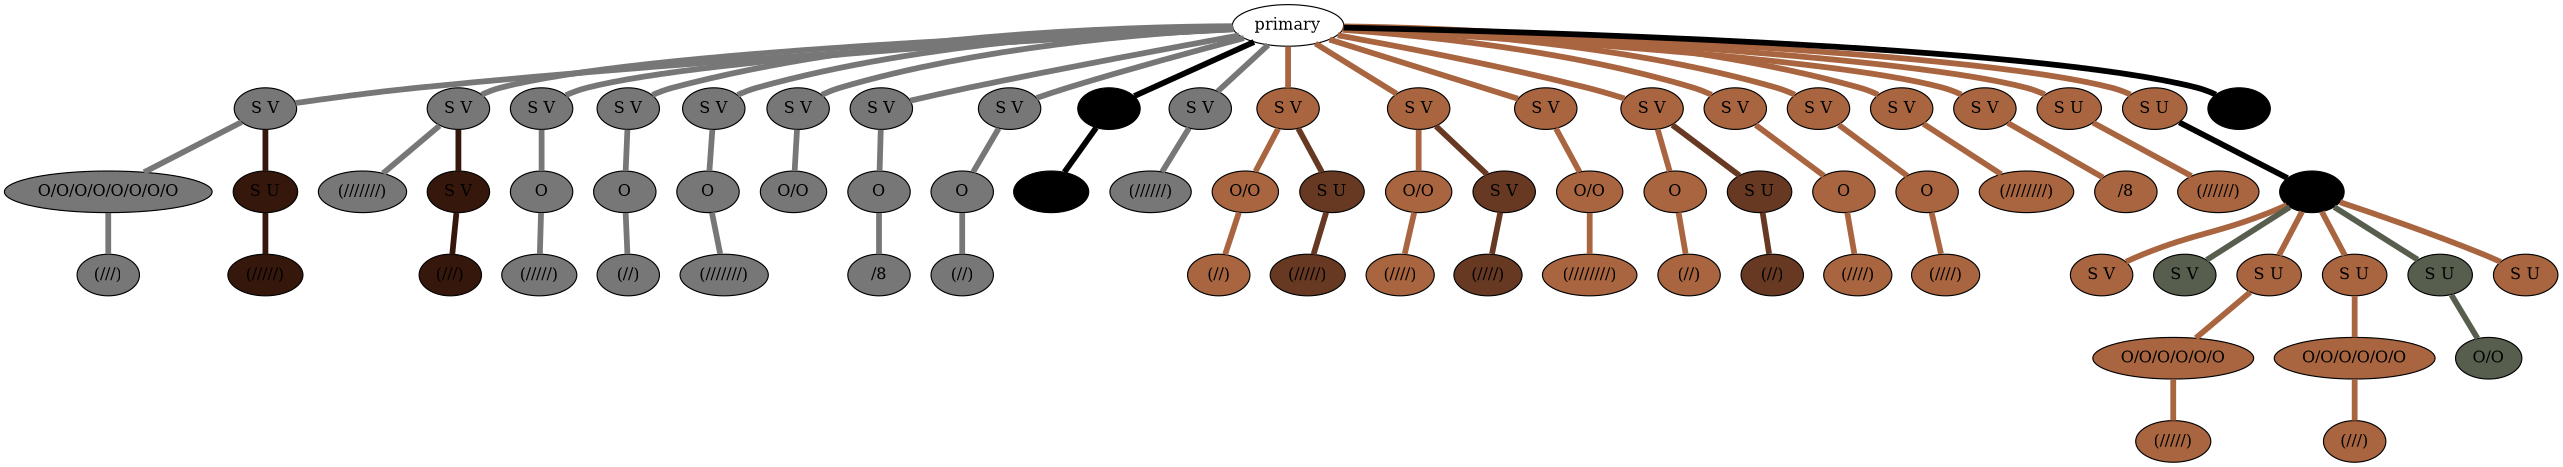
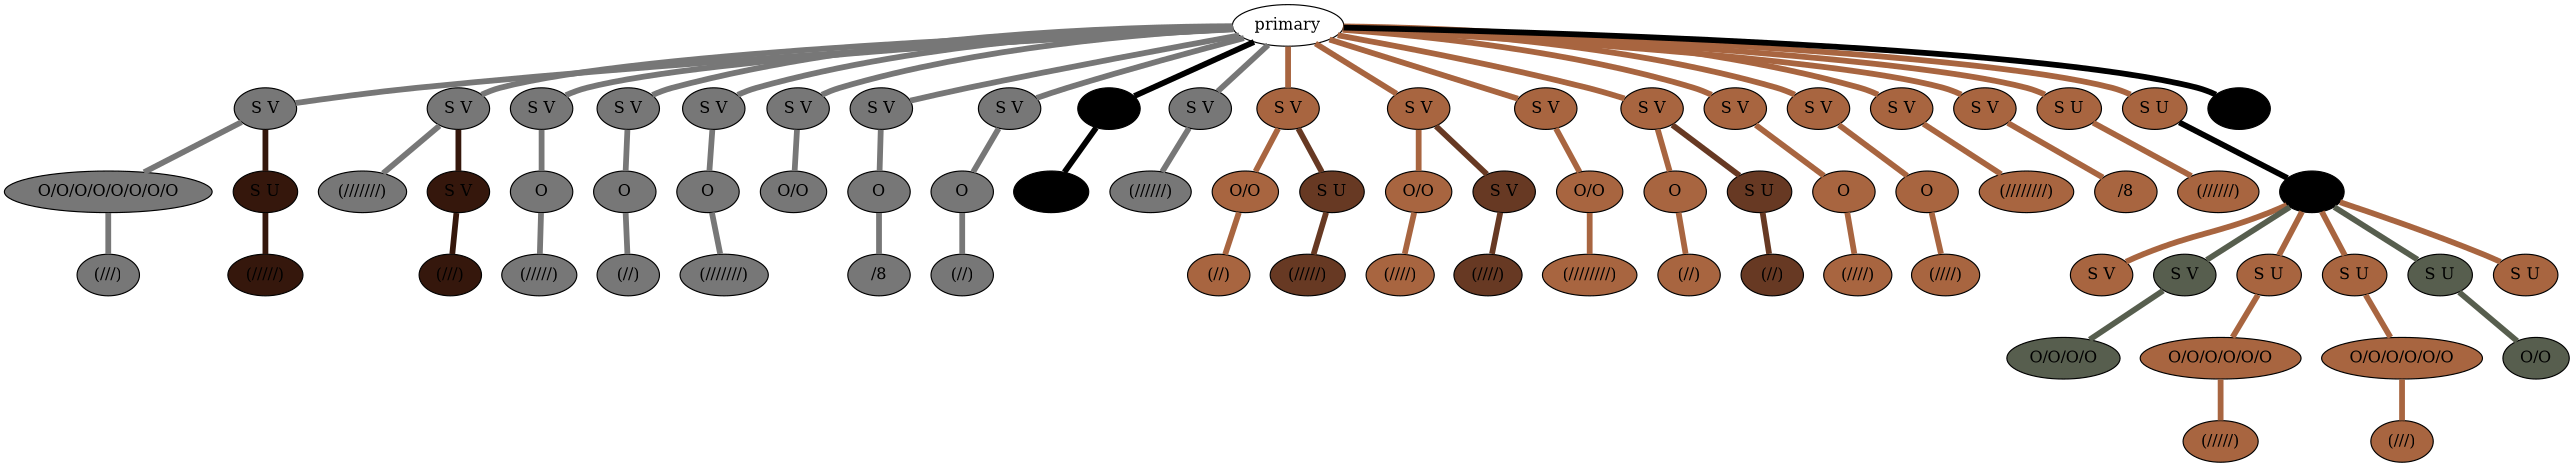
none -> (2063, 358)
